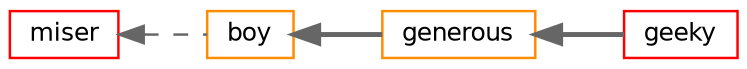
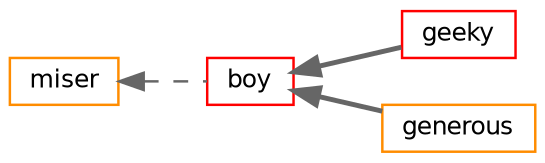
(64, 35) -> (64, 81)
(250, 35) -> (250, 81)
(593, 35) -> (360, 57)
